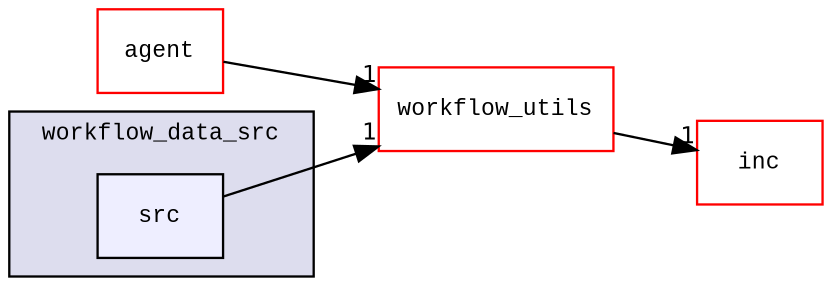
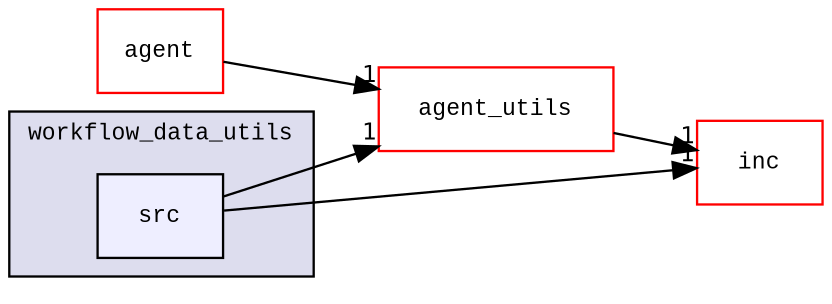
(496, 109) -> (496, 109)
(161, 134) -> (161, 134)
none -> (448, 190)
